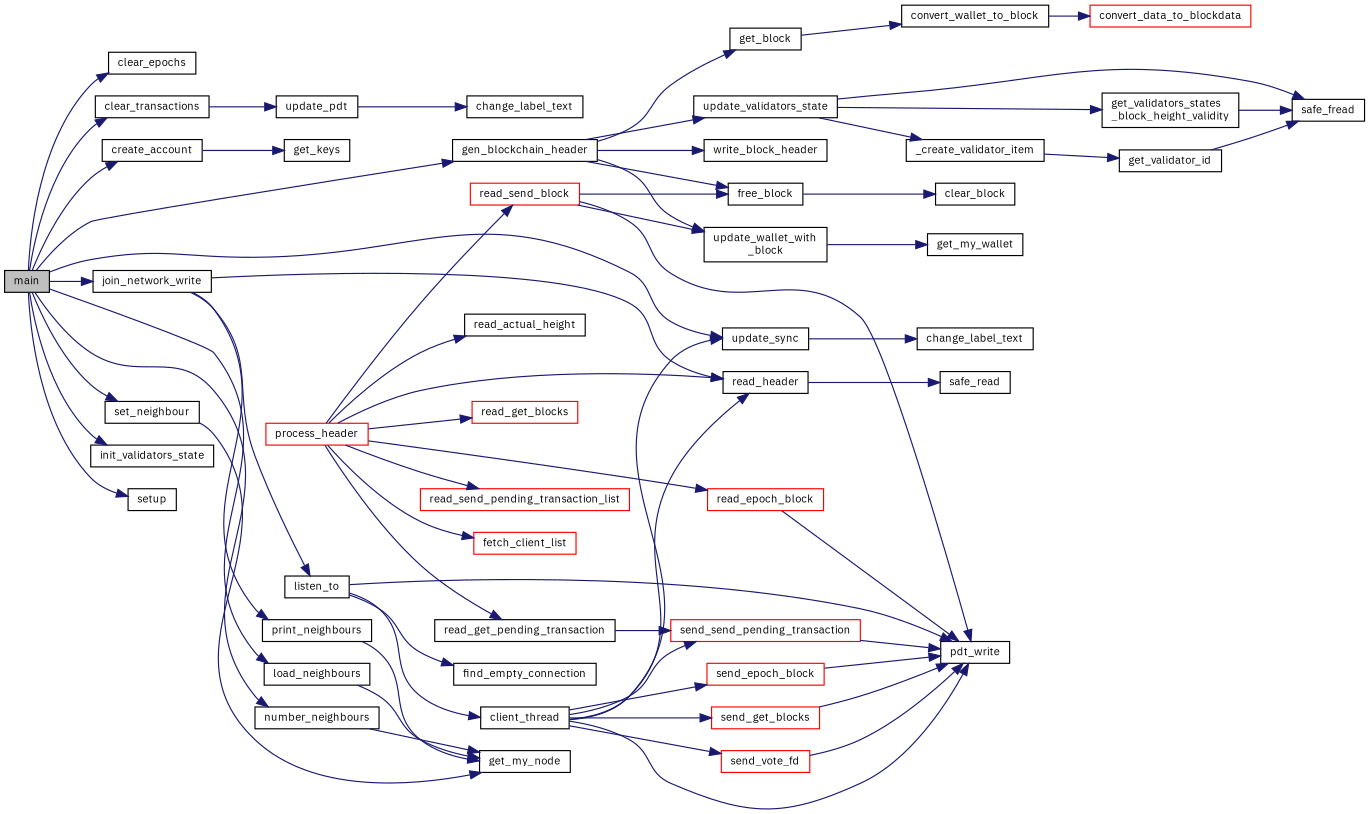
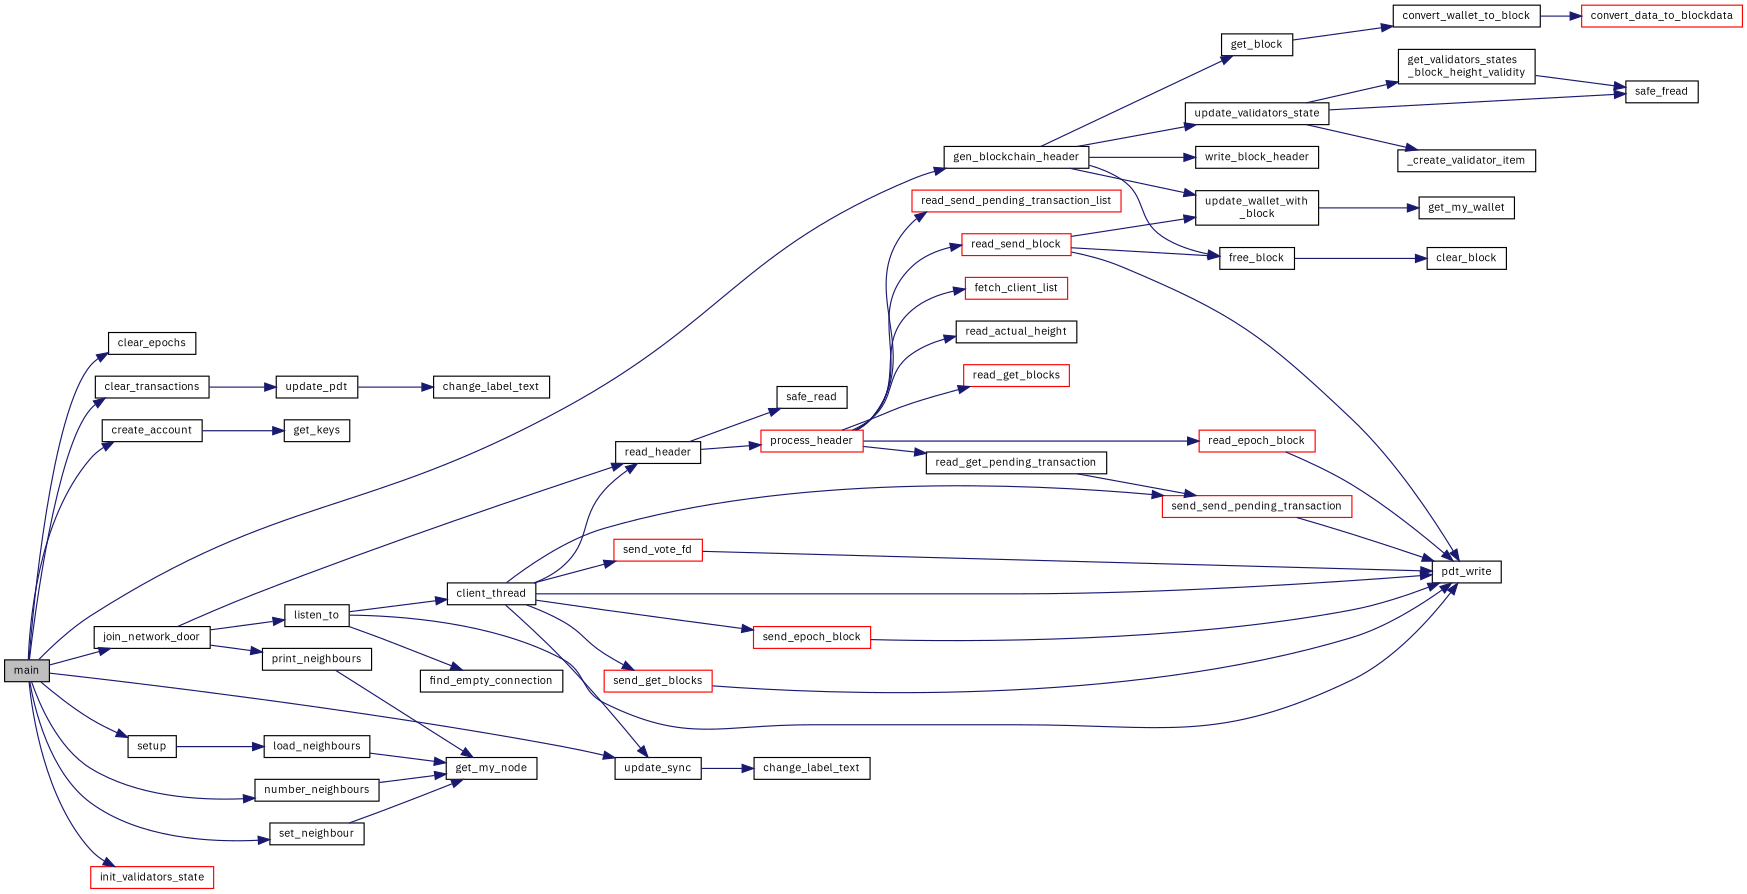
(1170, 161) -> none
(152, 281) -> (152, 637)
(521, 377) -> (725, 448)
(231, 383) -> (215, 747)
(152, 456) -> (152, 878)
